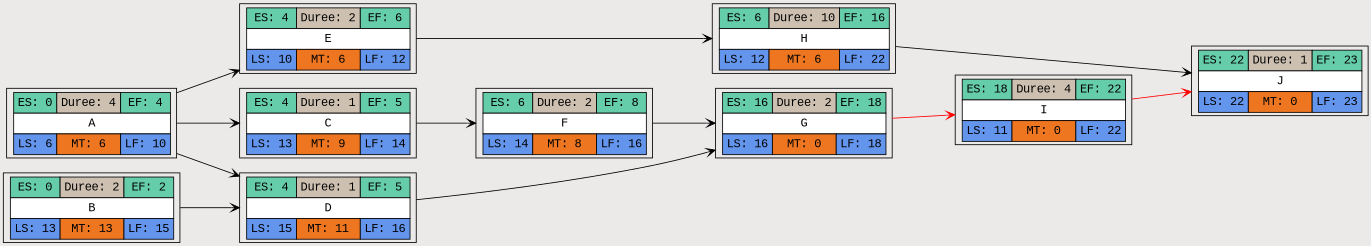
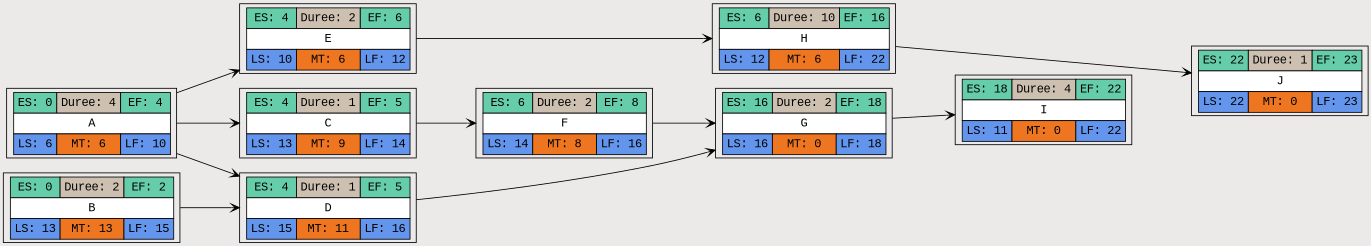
(1158, 96) -> none
(919, 117) -> (919, 117)
